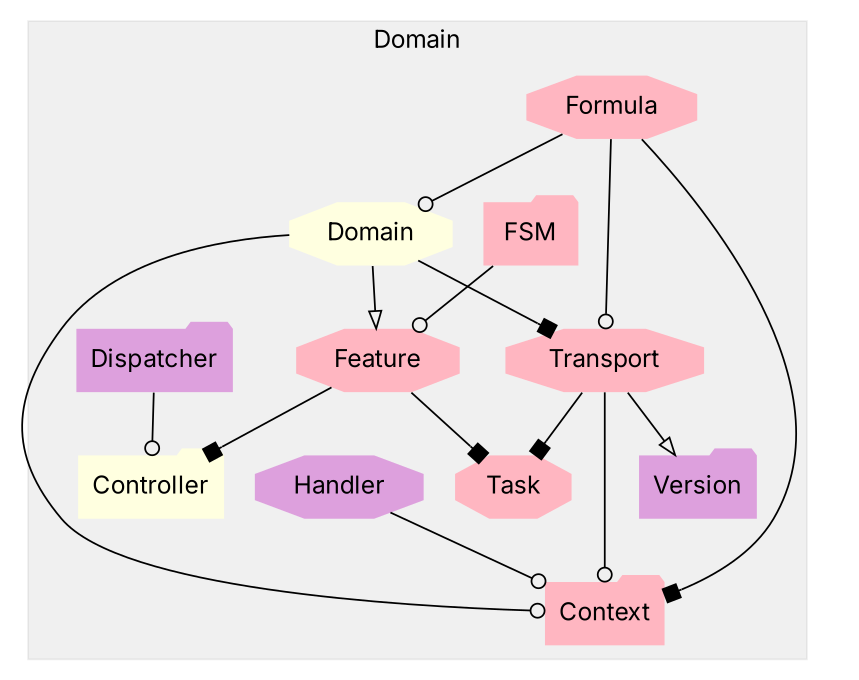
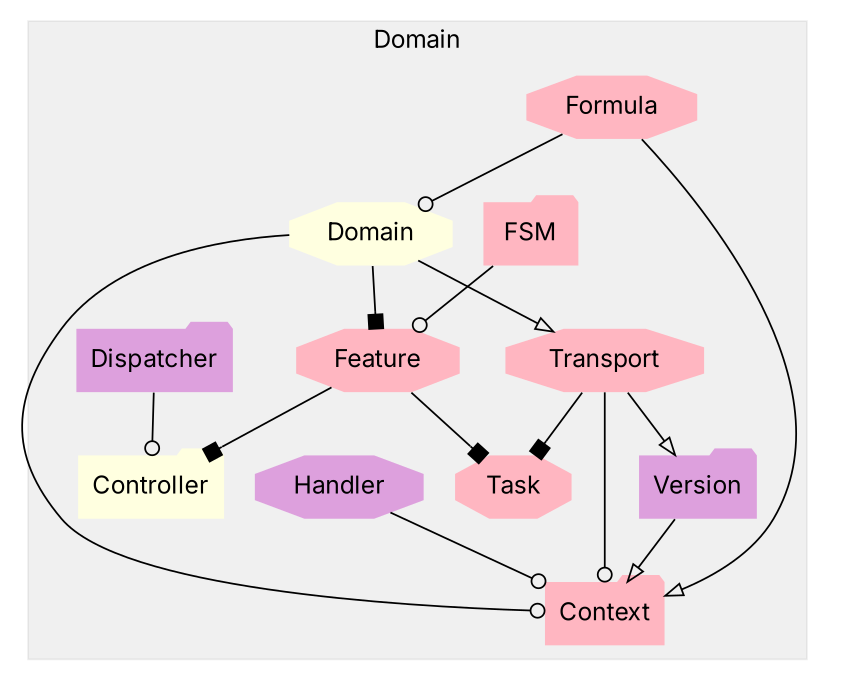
(608, 226) -> none
(374, 289) -> (374, 289)
(478, 292) -> (478, 292)
(786, 368) -> (786, 368)
none -> (657, 543)
